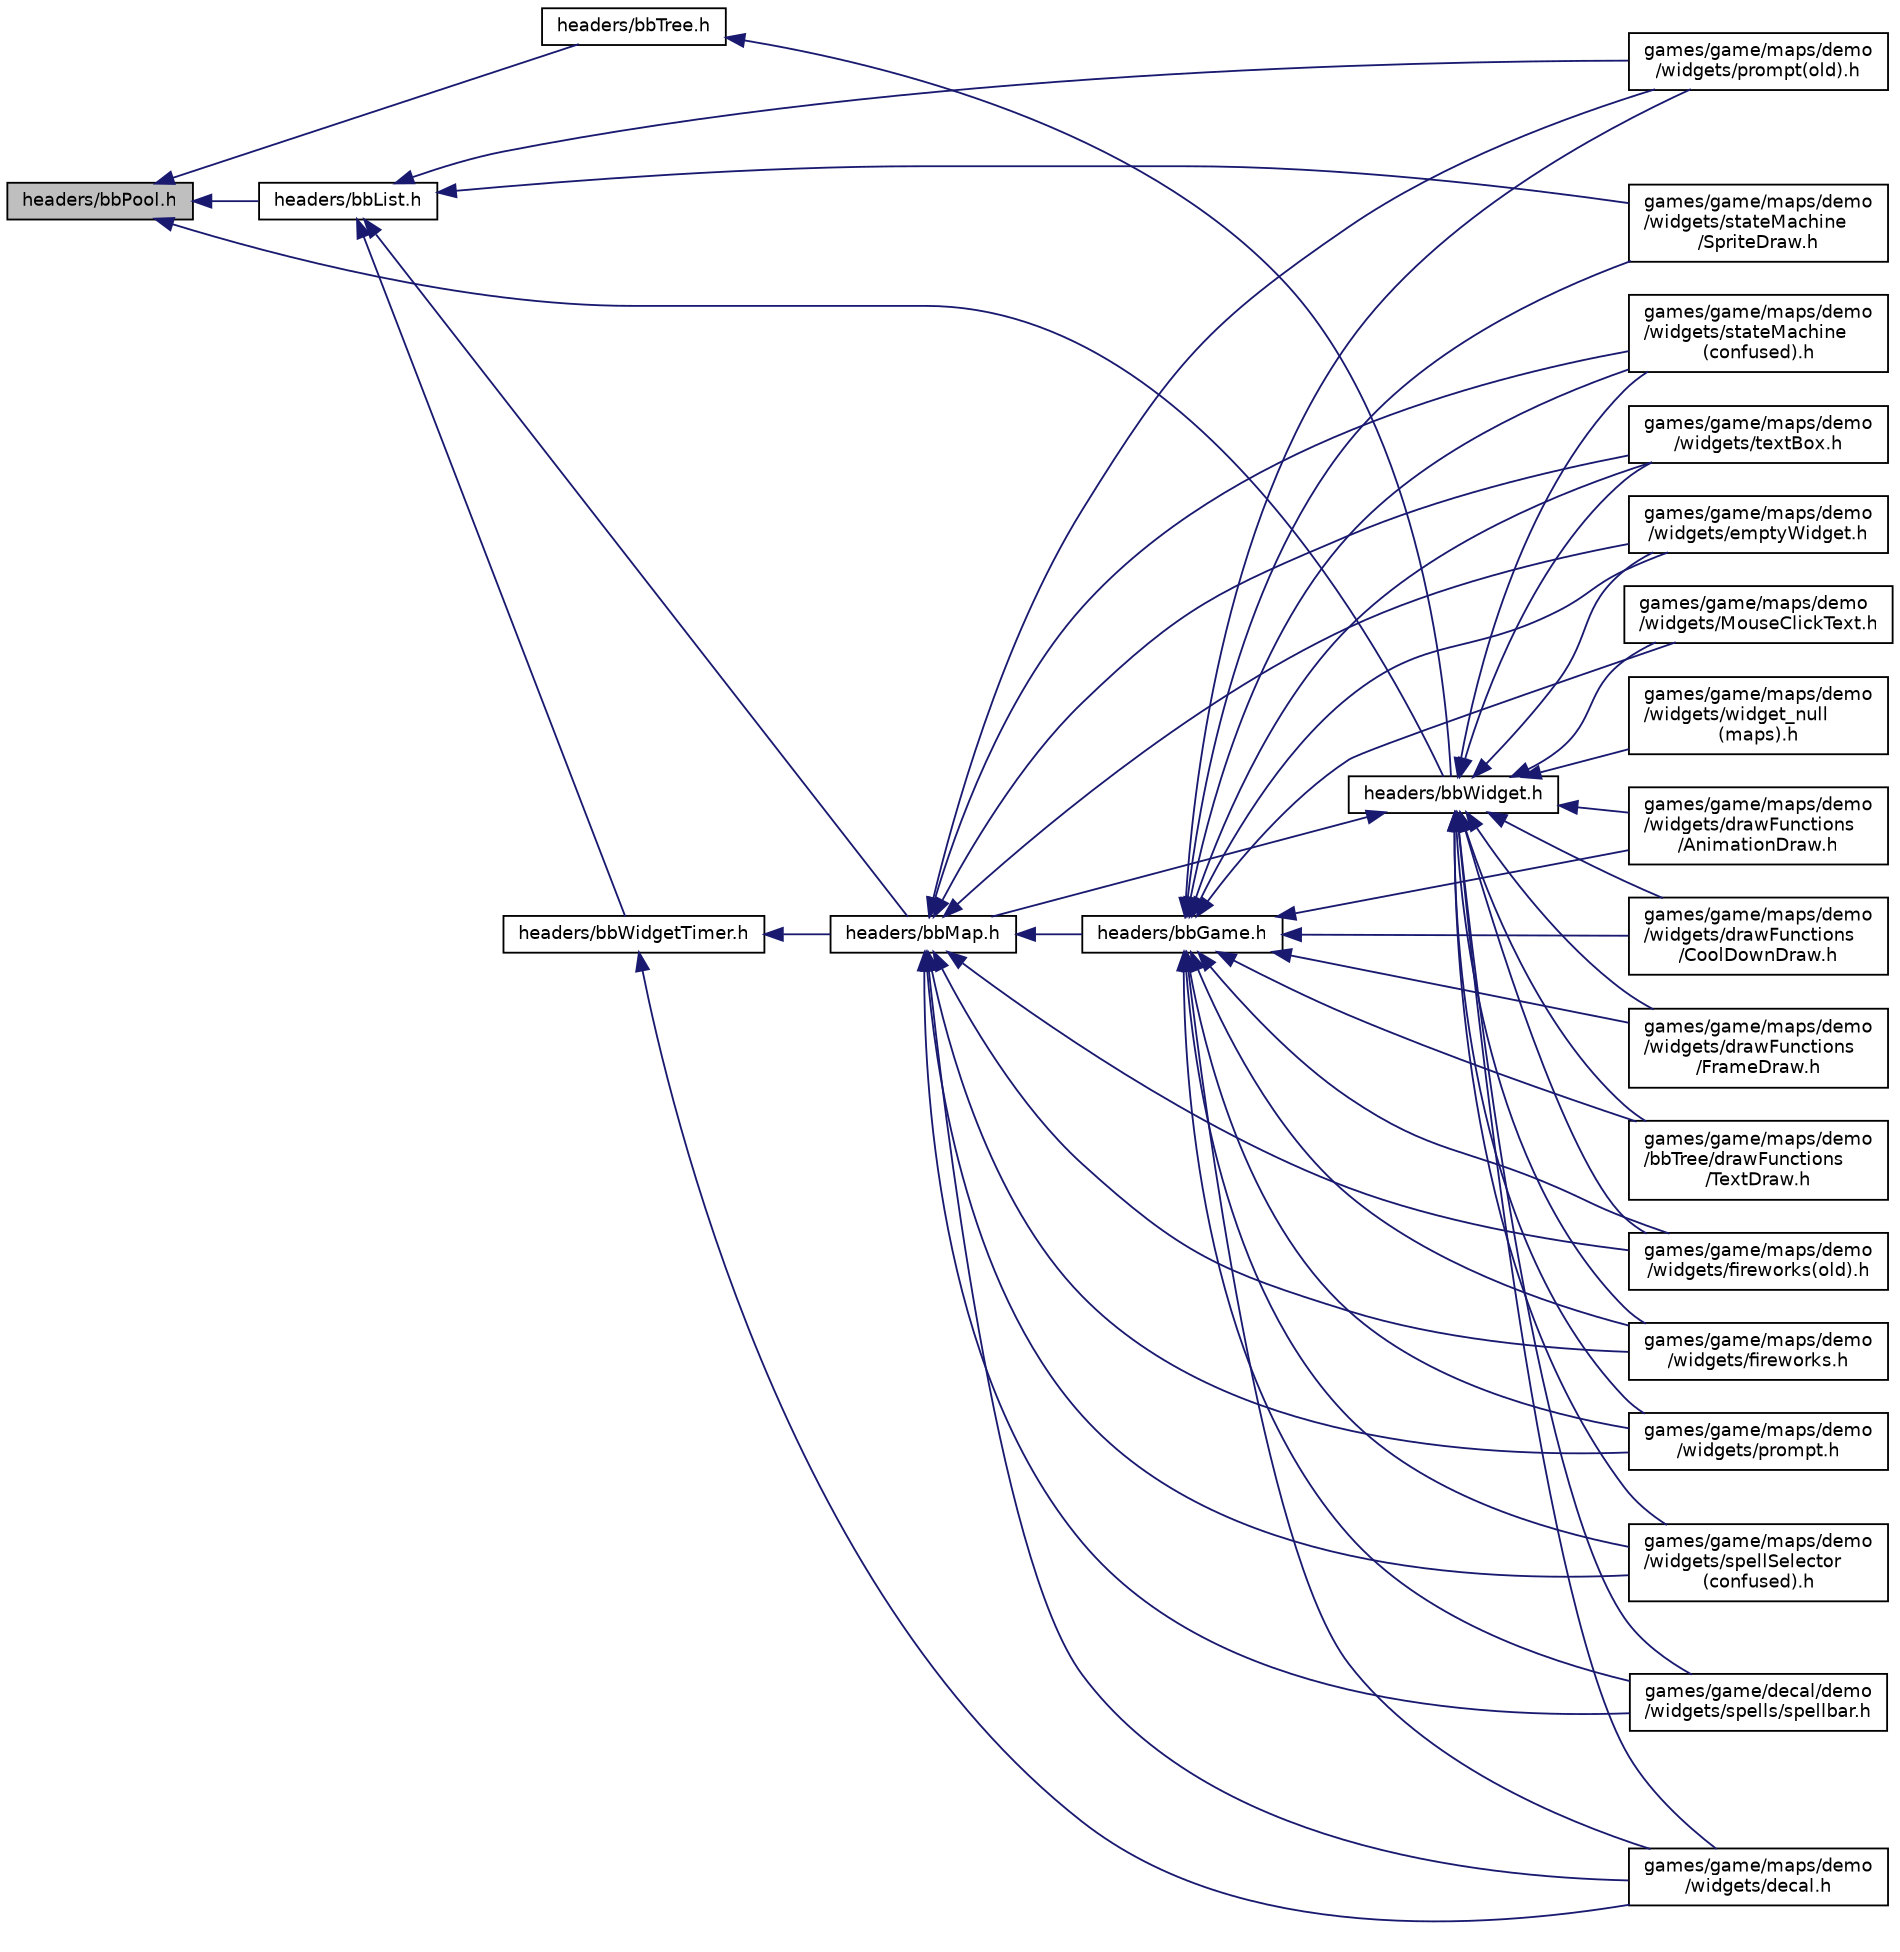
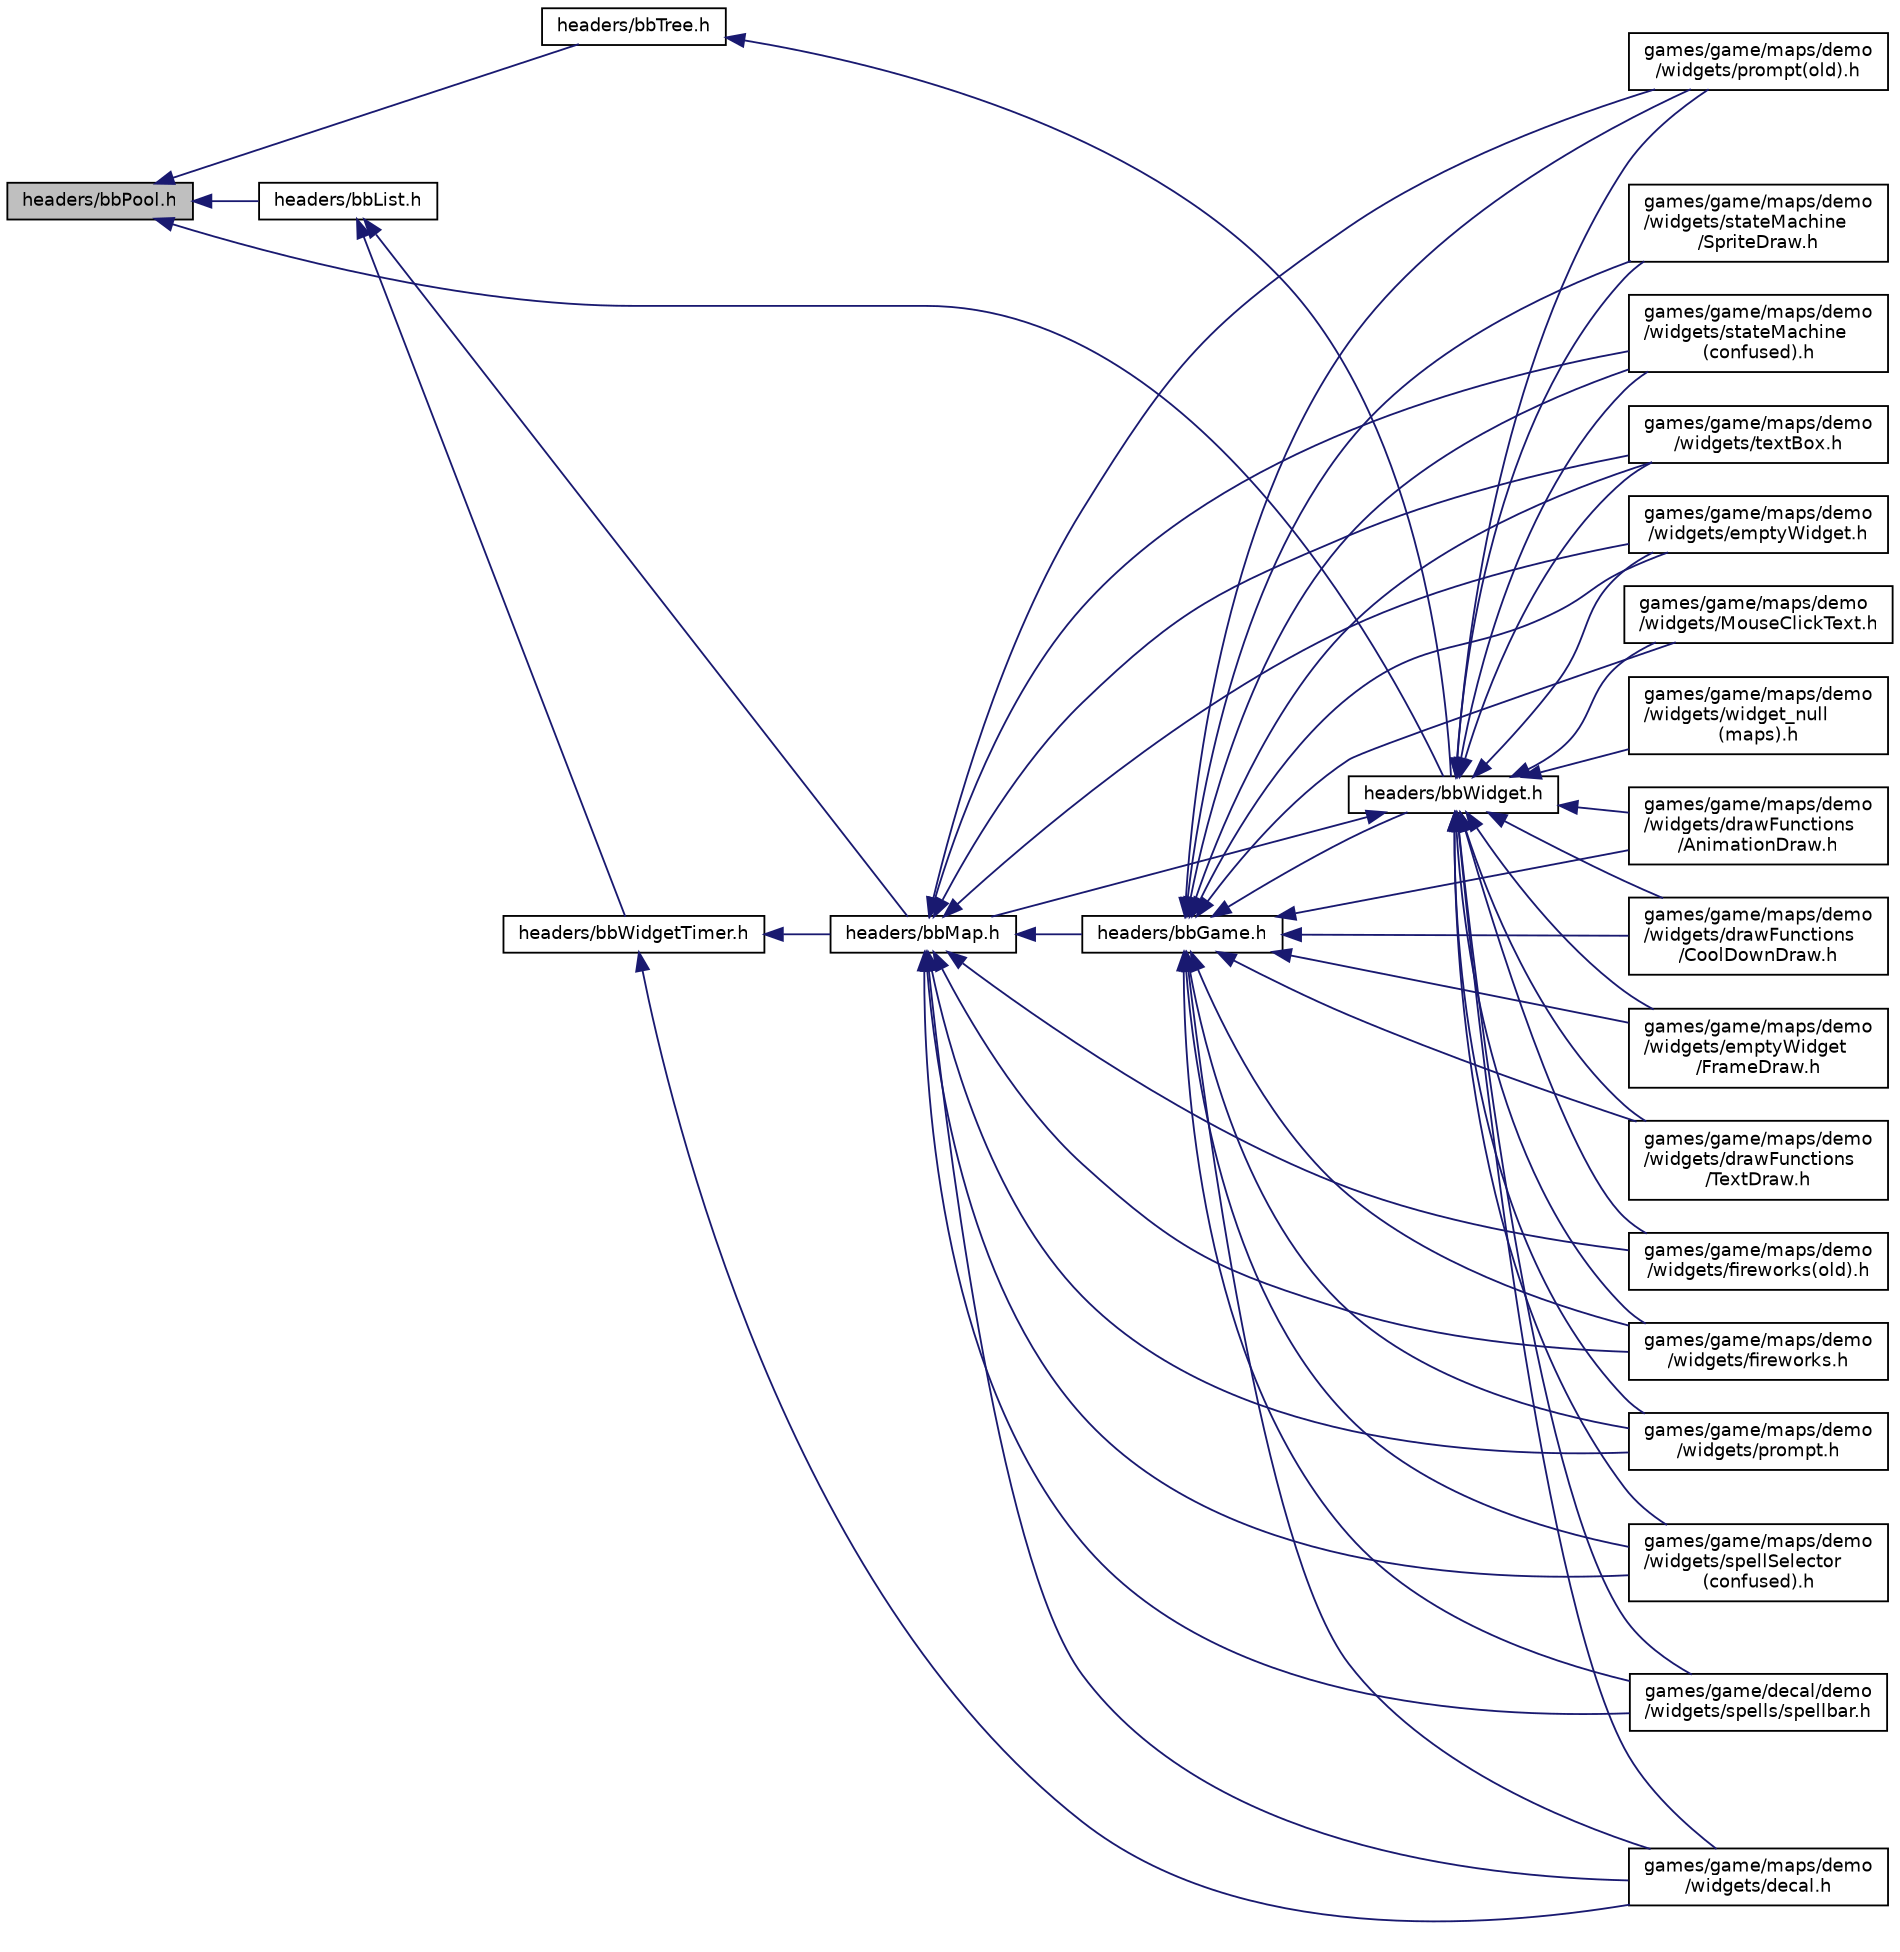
(1017, 85) -> (1523, 397)
(1043, 166) -> (1516, 466)
(1758, 1048) -> (1758, 1048)
(1418, 1136) -> (1316, 856)
(1758, 1160) -> (1758, 1160)
